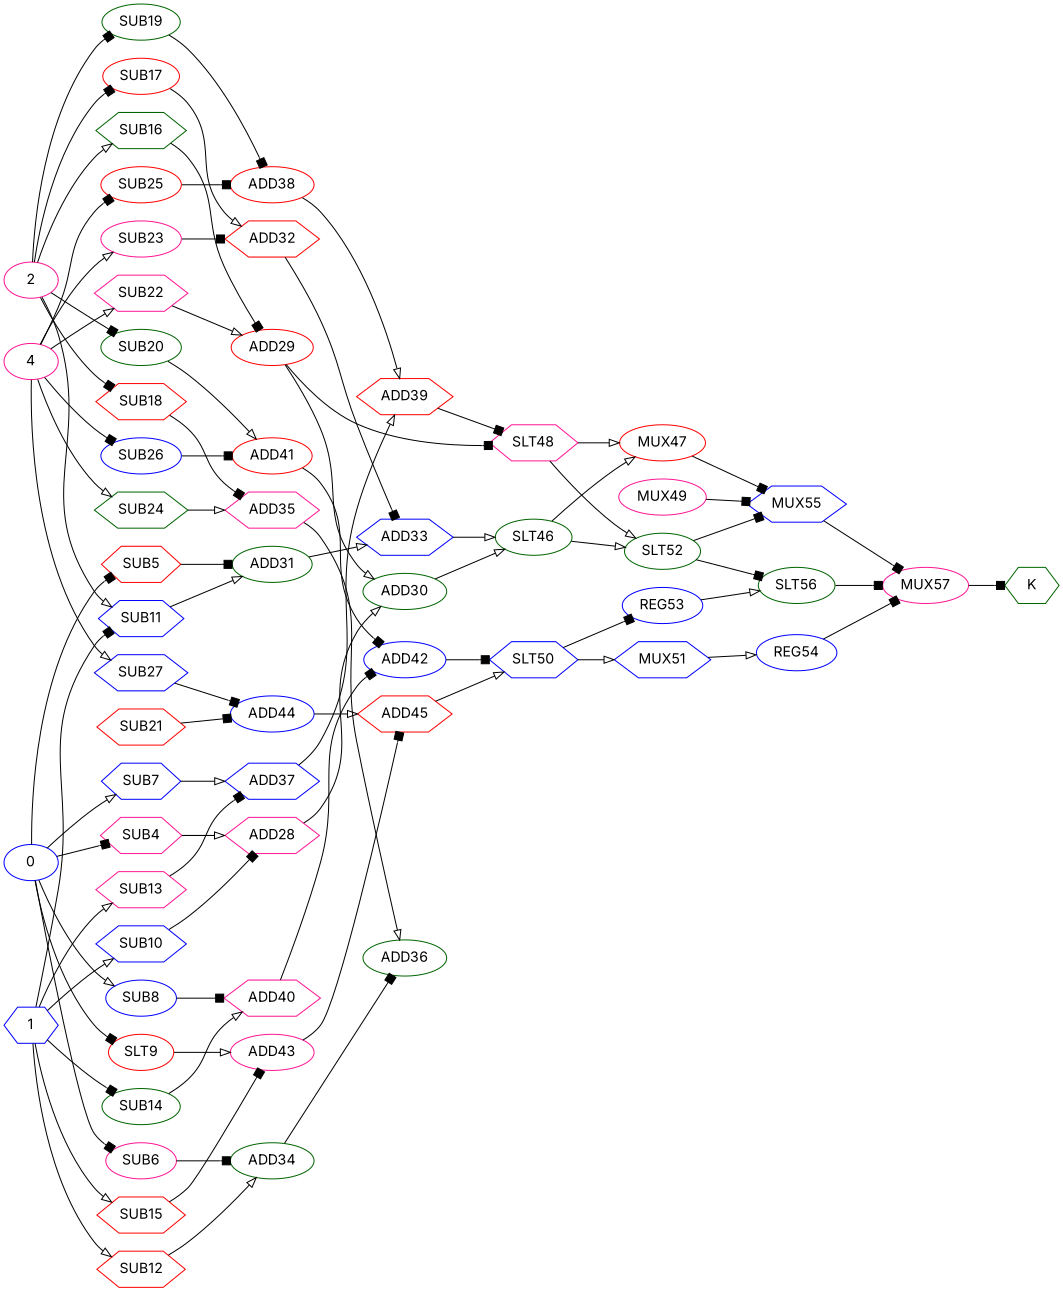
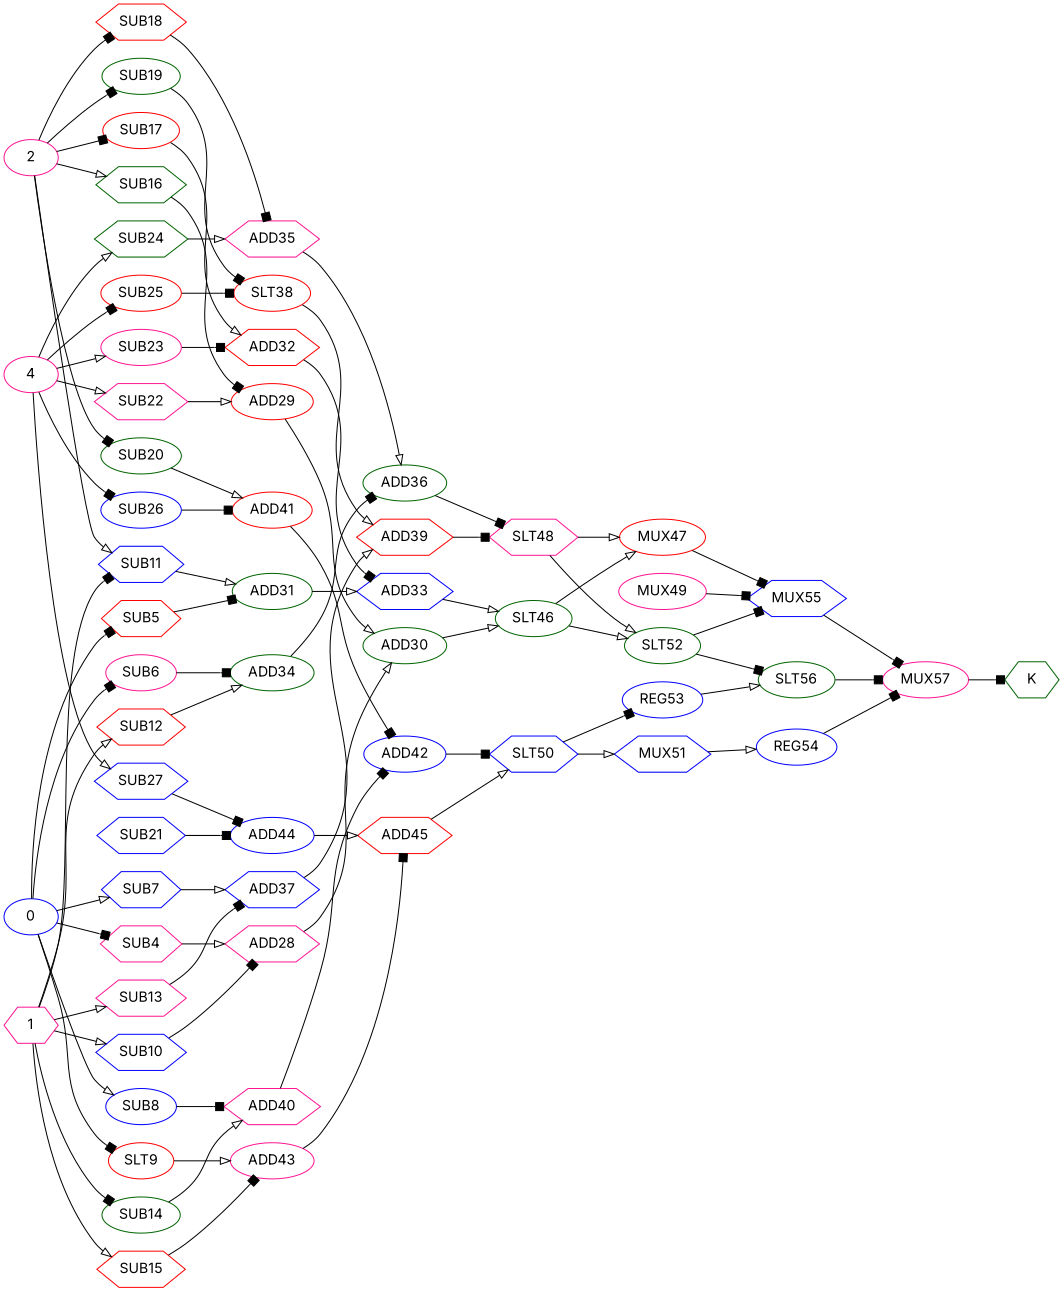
(272, 185) -> (272, 293)
(373, 430) -> (465, 508)
(141, 727) -> (141, 835)
(31, 1025) -> (31, 1025)
